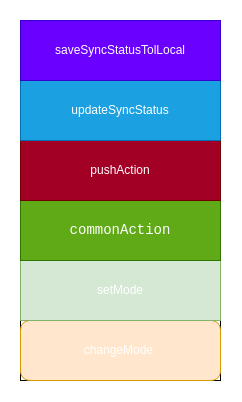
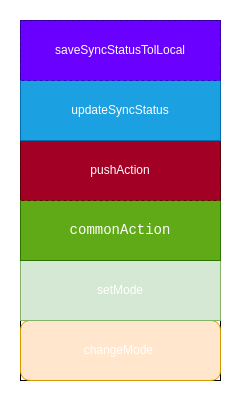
(121, 51) -> (121, 51)
(121, 171) -> (121, 171)
